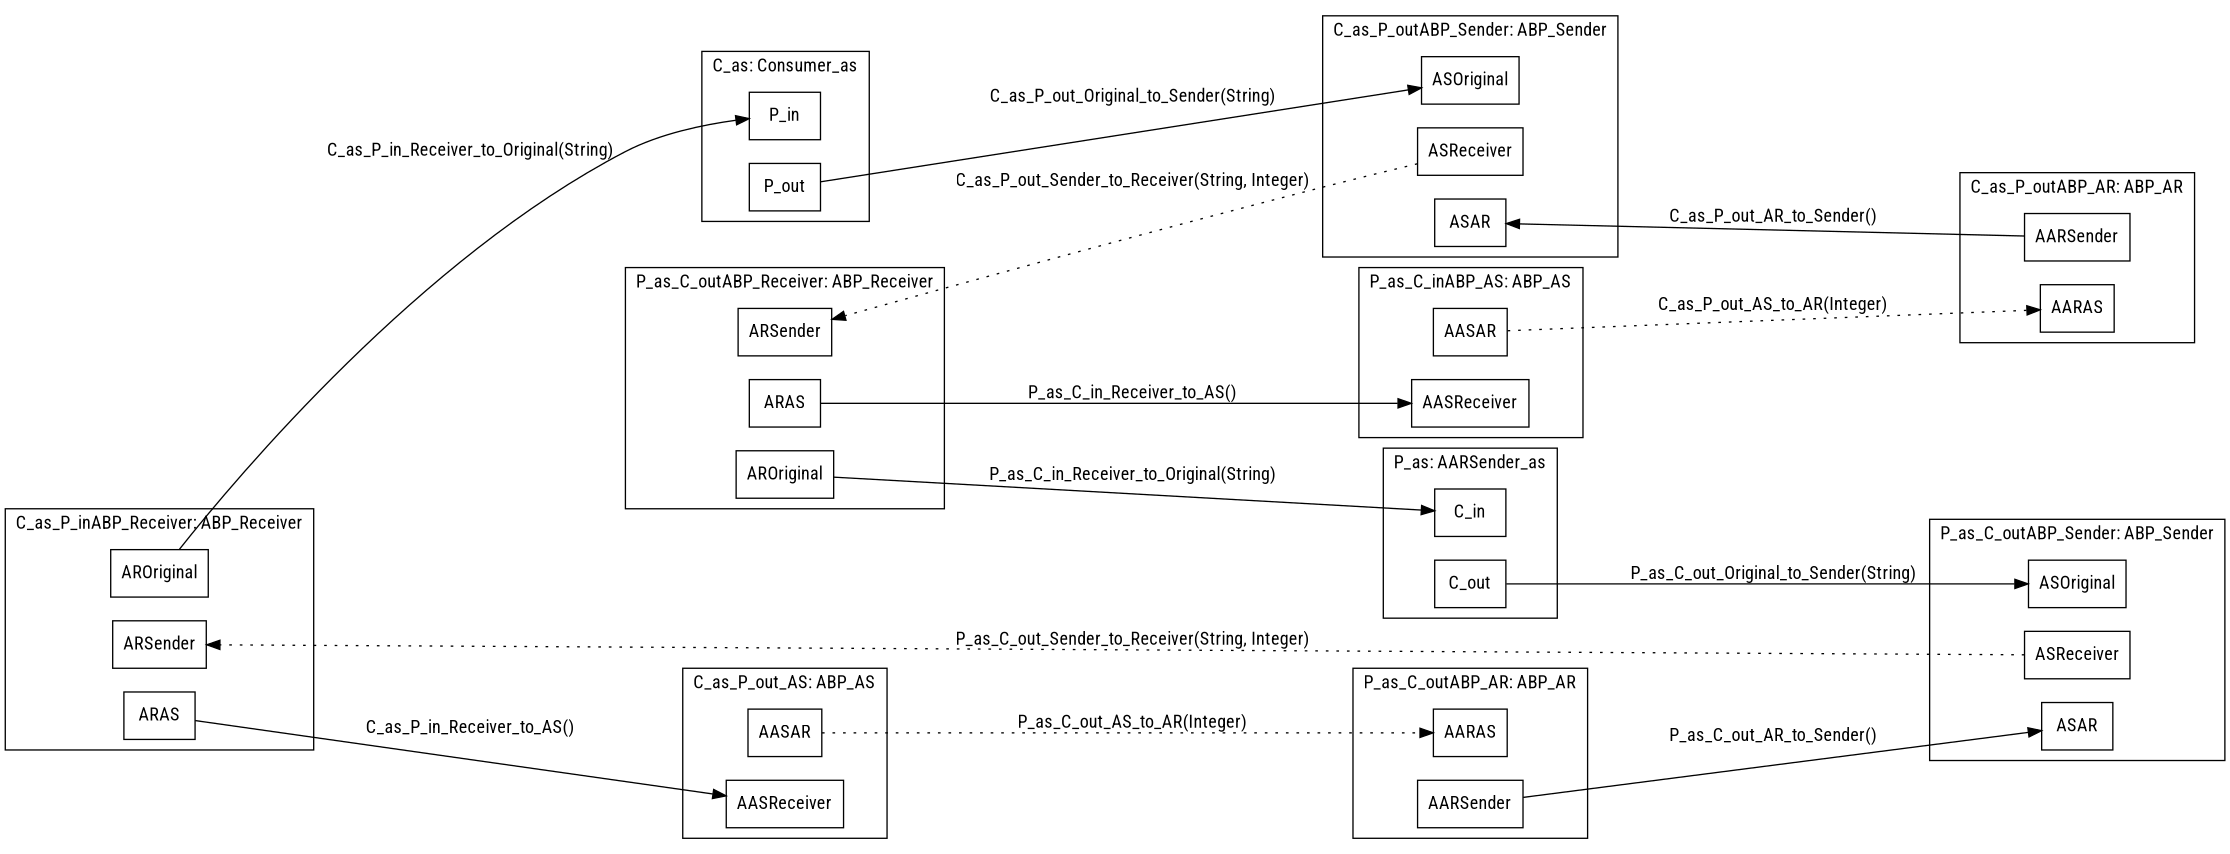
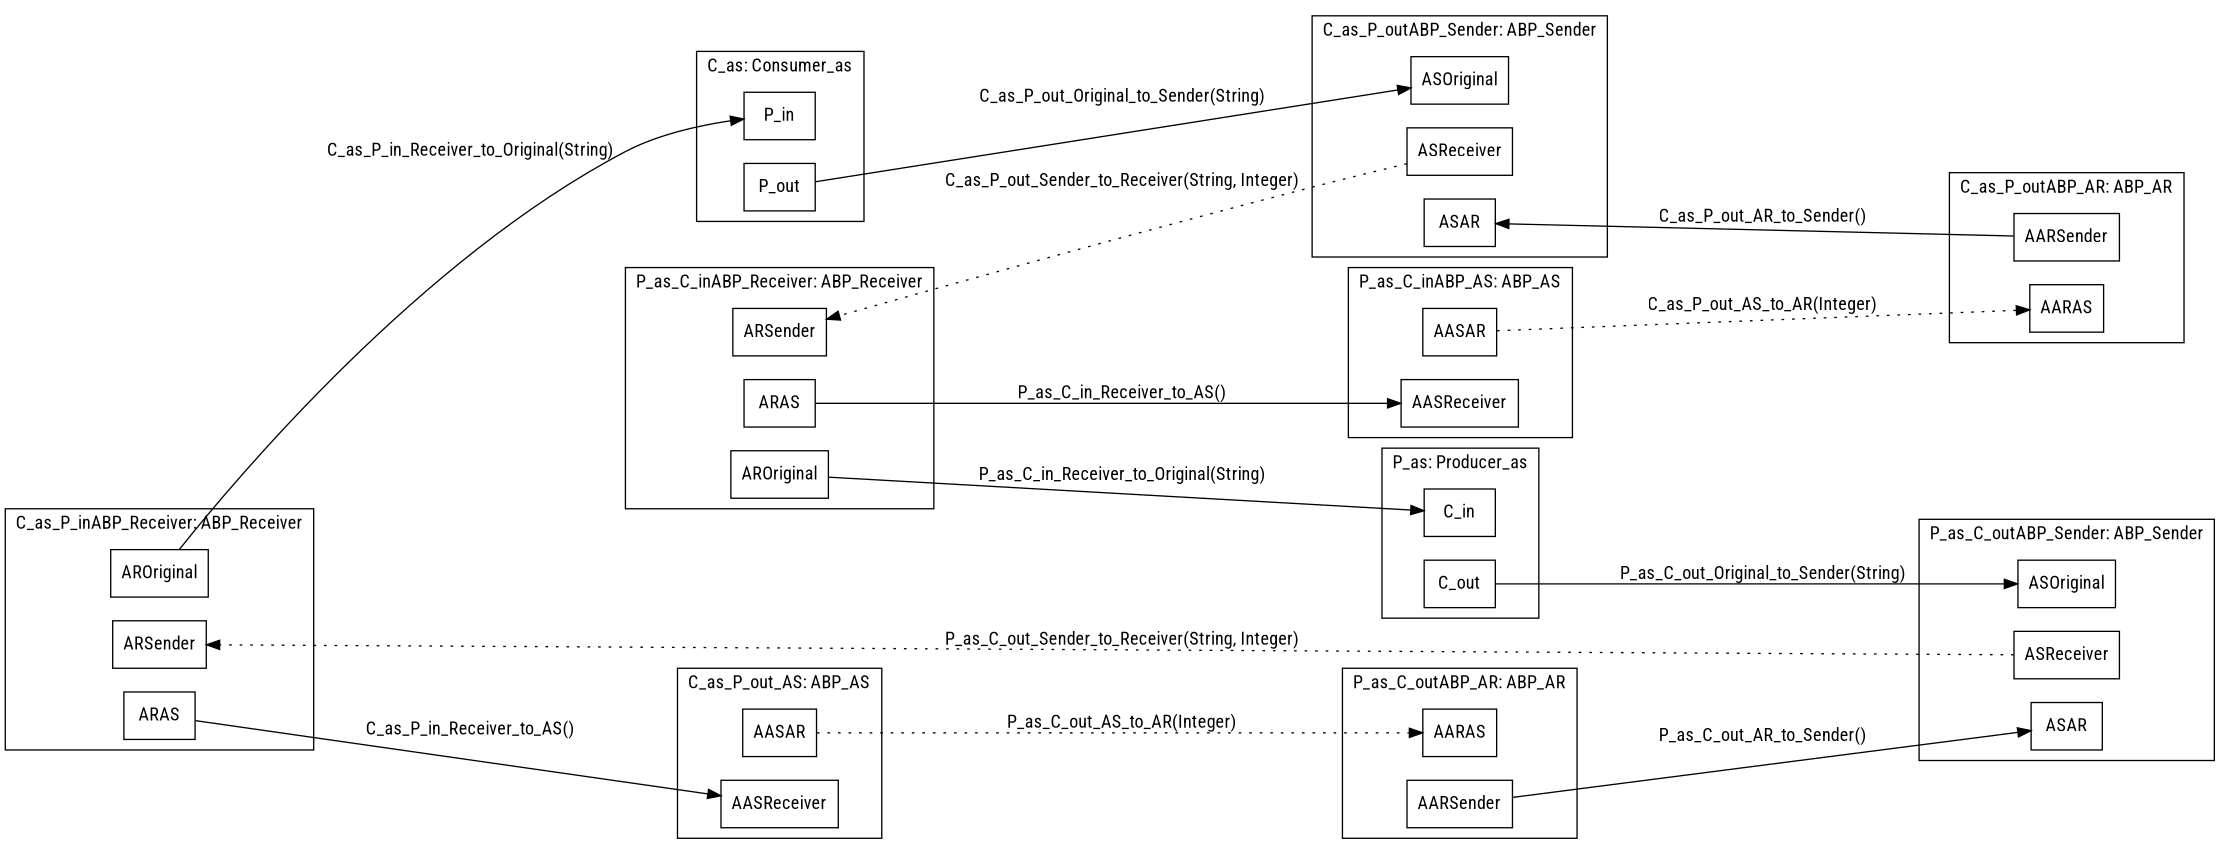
(785, 283) -> (780, 283)
(1470, 463) -> (1460, 463)
